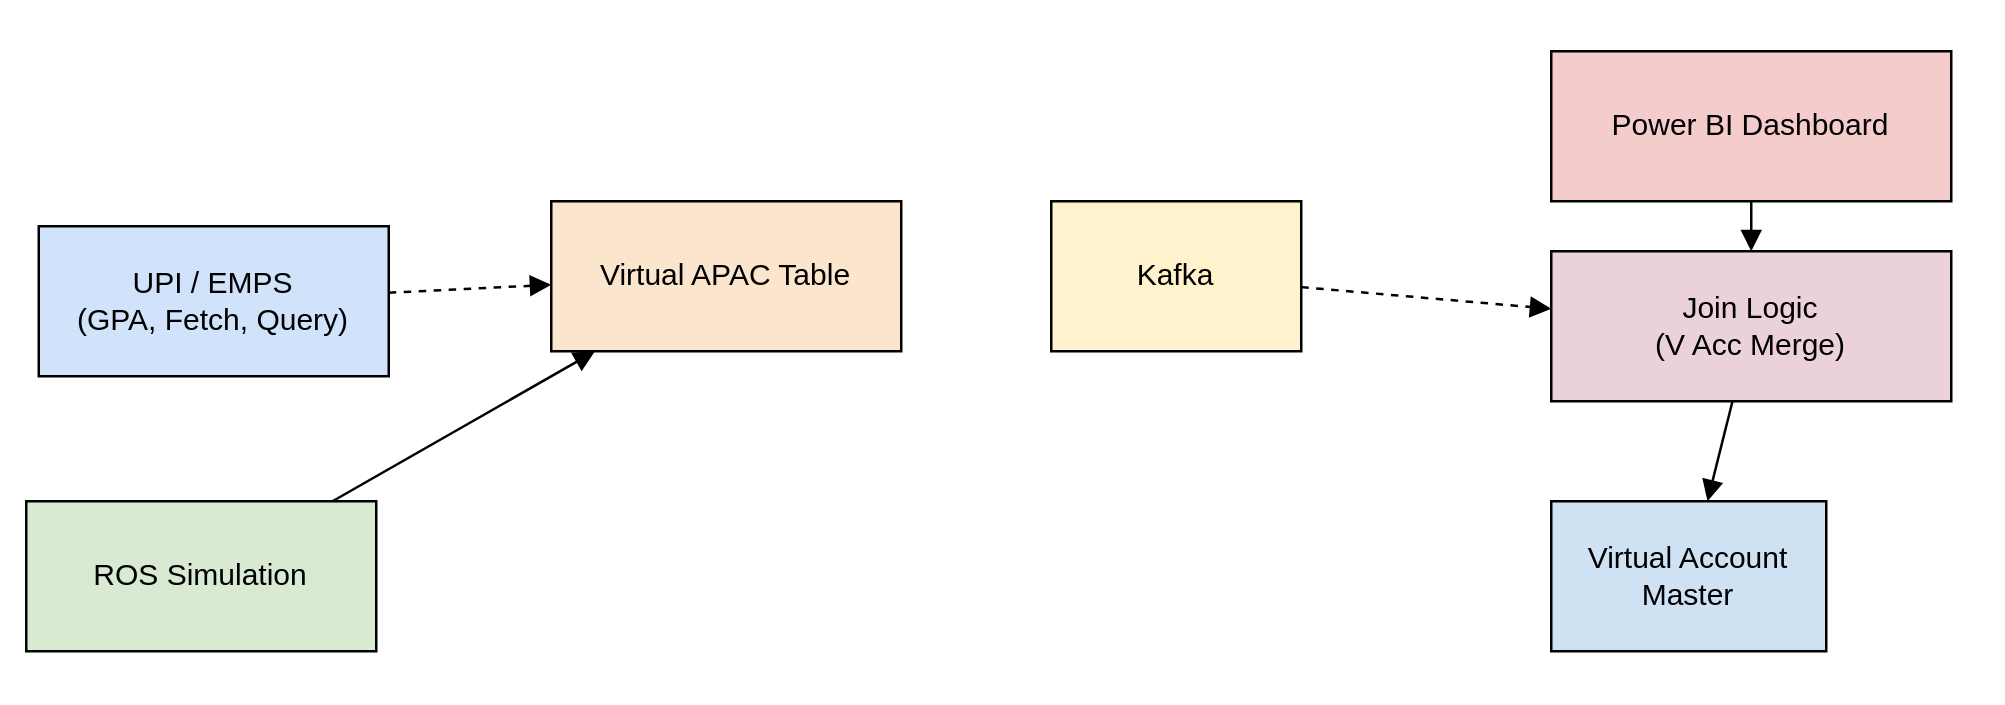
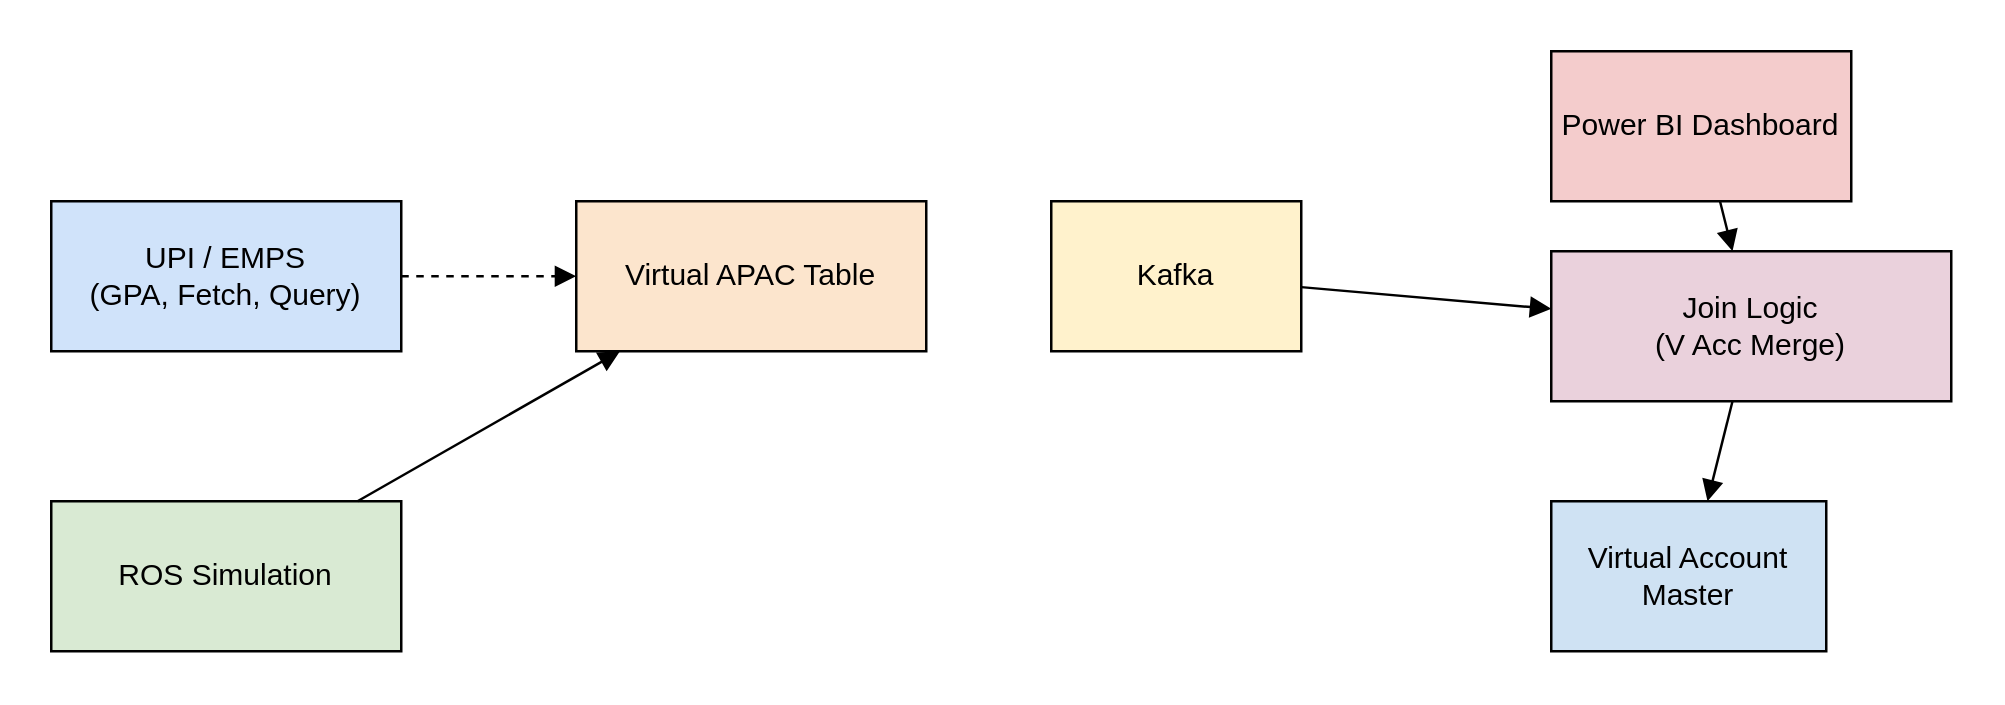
(1751, 126) -> (1701, 126)
(726, 276) -> (751, 276)
(1416, 297) -> (1416, 297)
(214, 301) -> (226, 276)
(201, 576) -> (226, 576)
